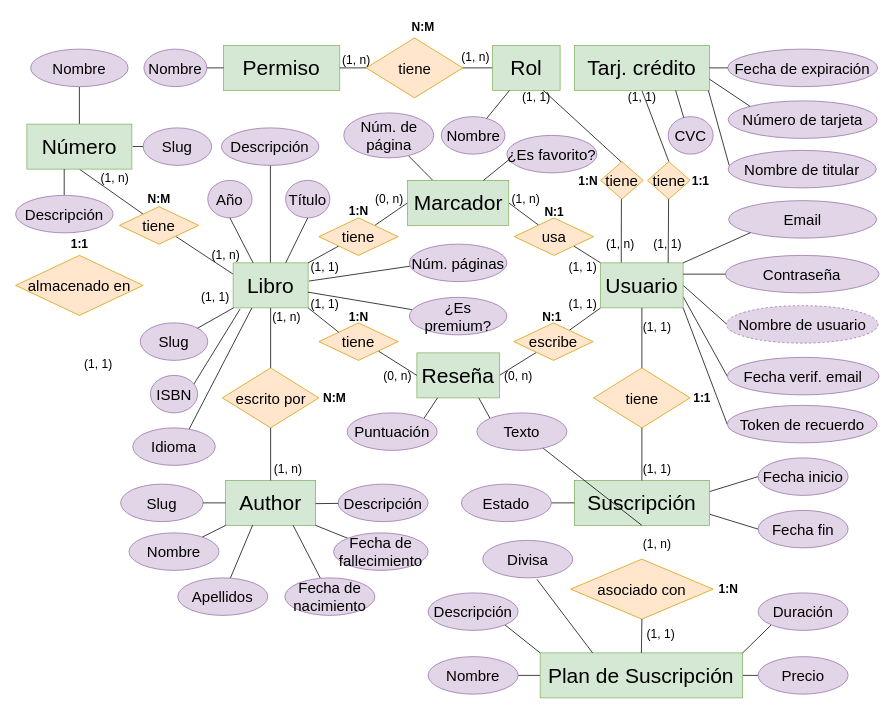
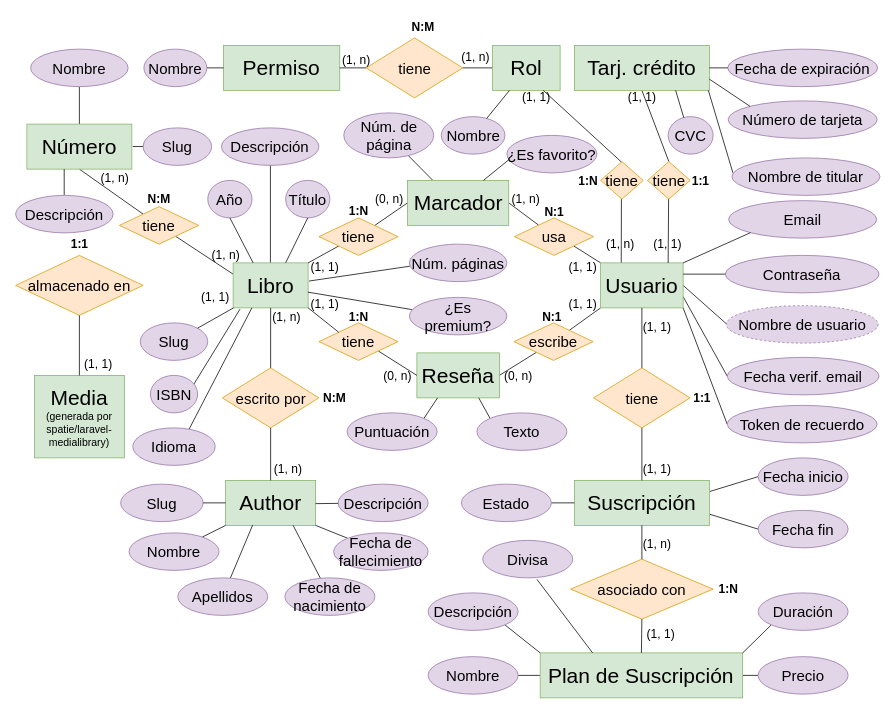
(802, 169) -> (806, 177)
none -> (79, 345)
none -> (79, 417)
(593, 487) -> (642, 542)
